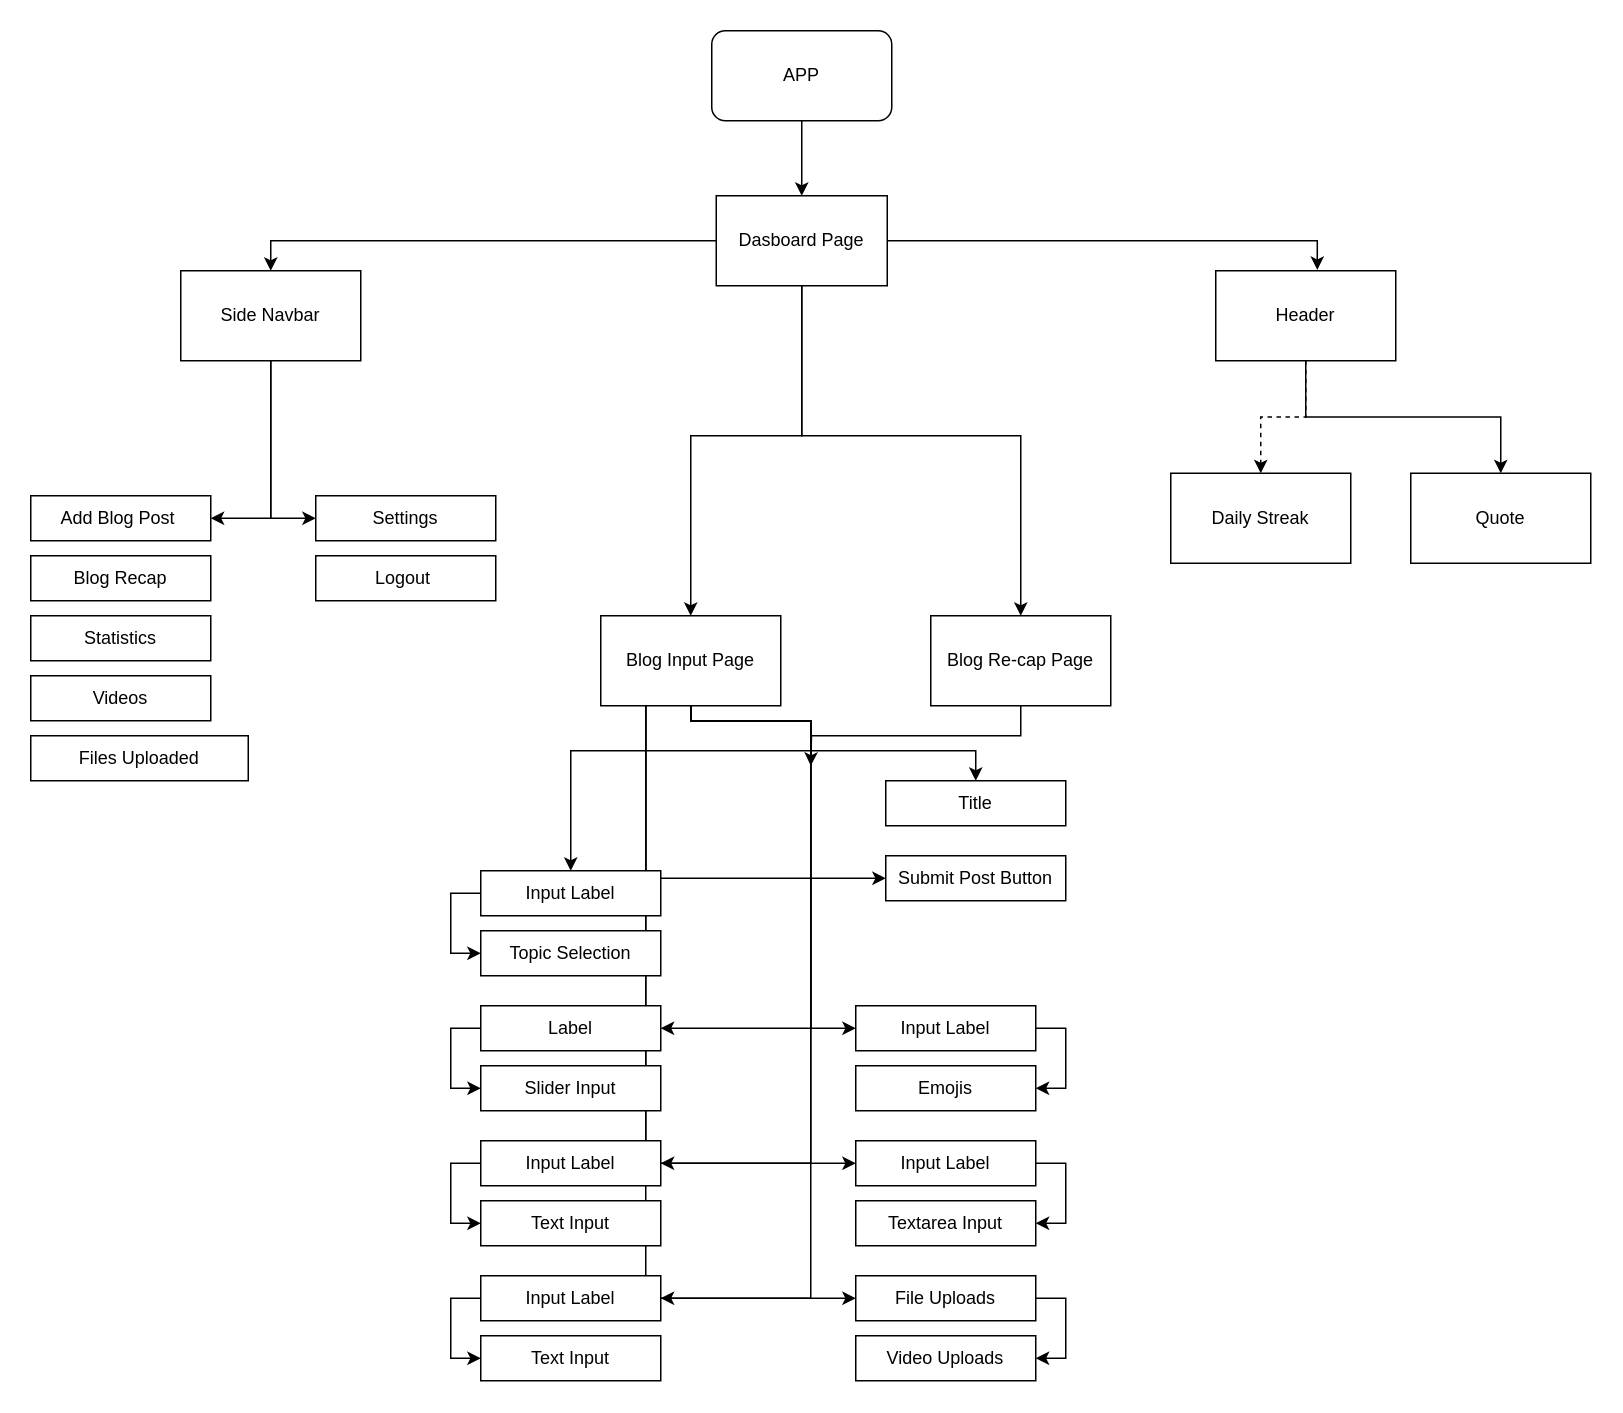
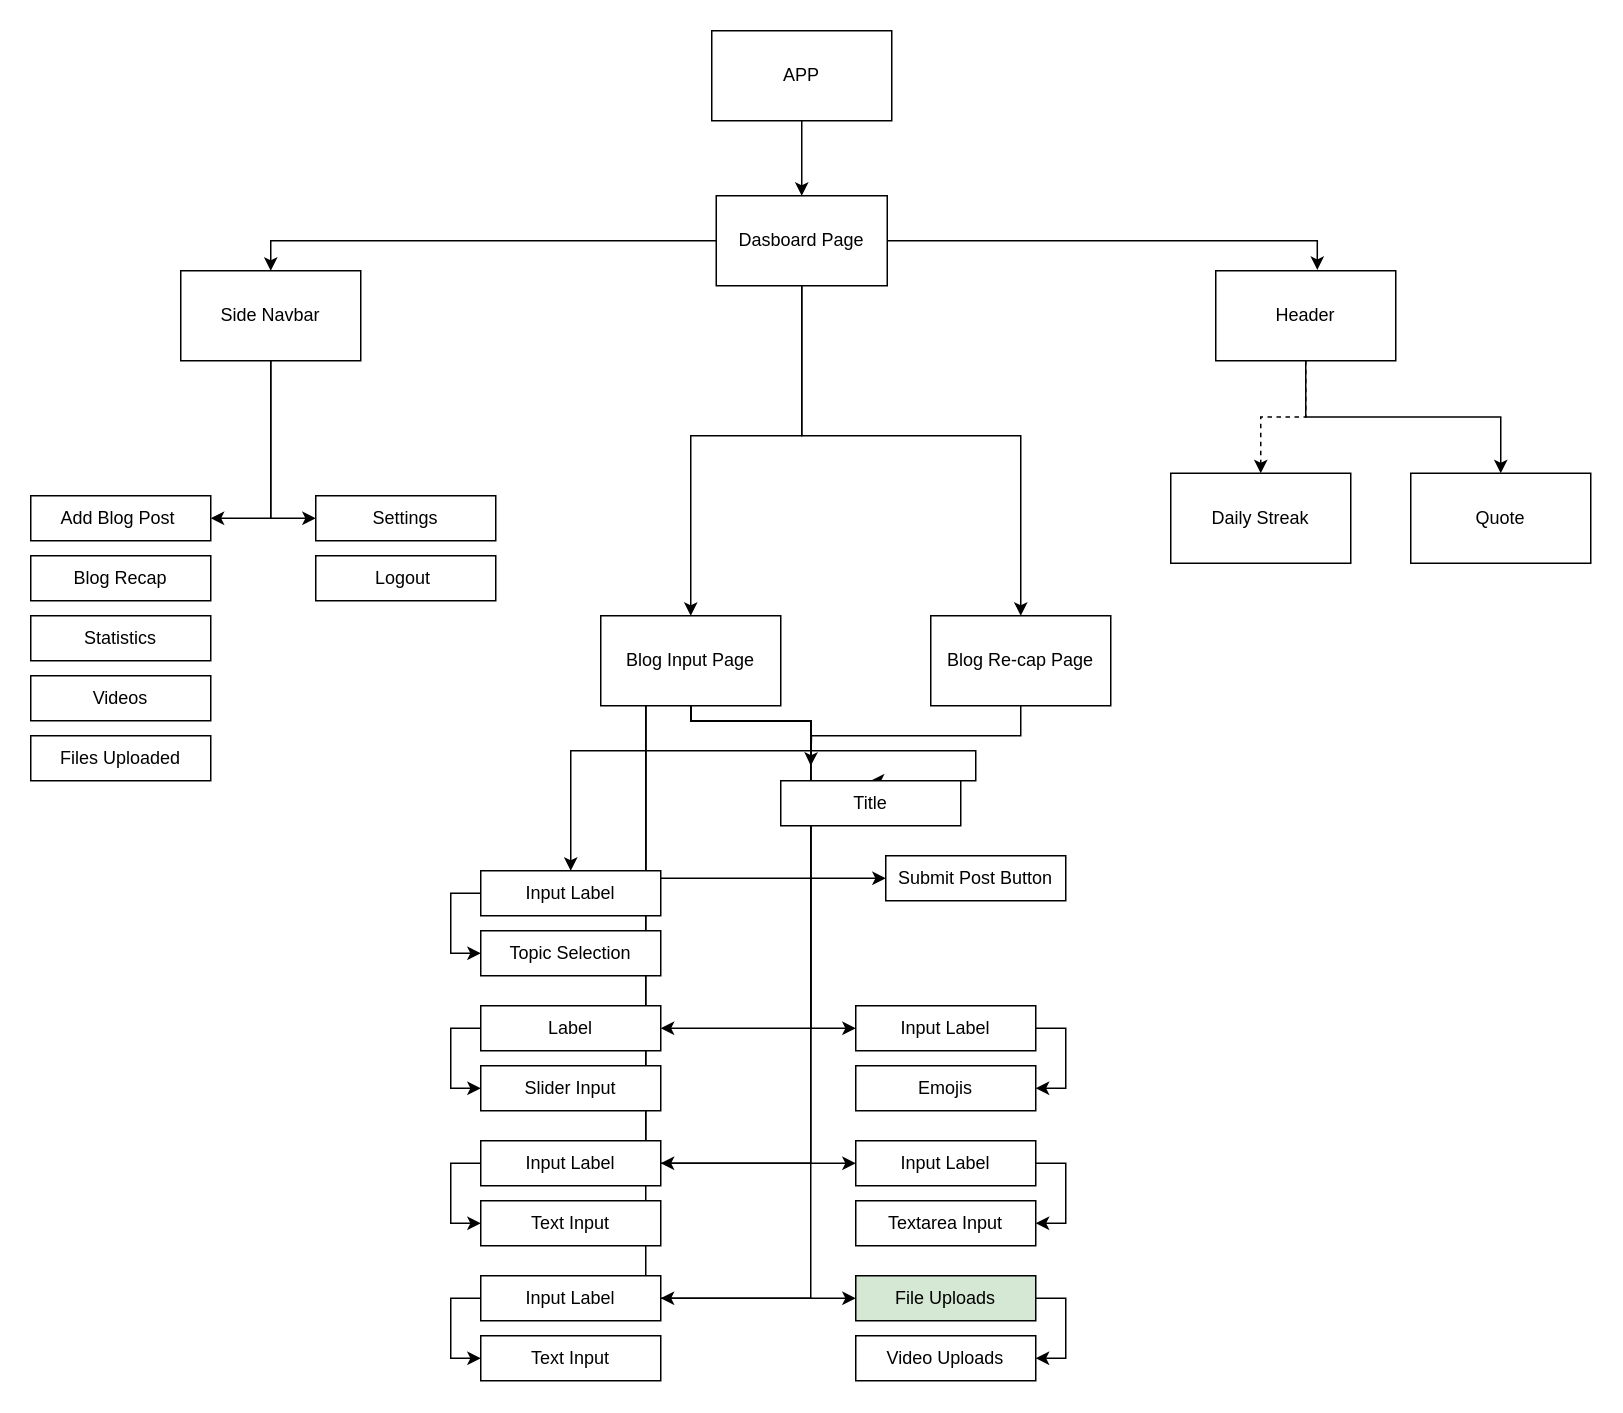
(802, 76) -> (802, 76)
(140, 758) -> (121, 758)
(976, 803) -> (871, 803)
(946, 1298) -> (946, 1298)
